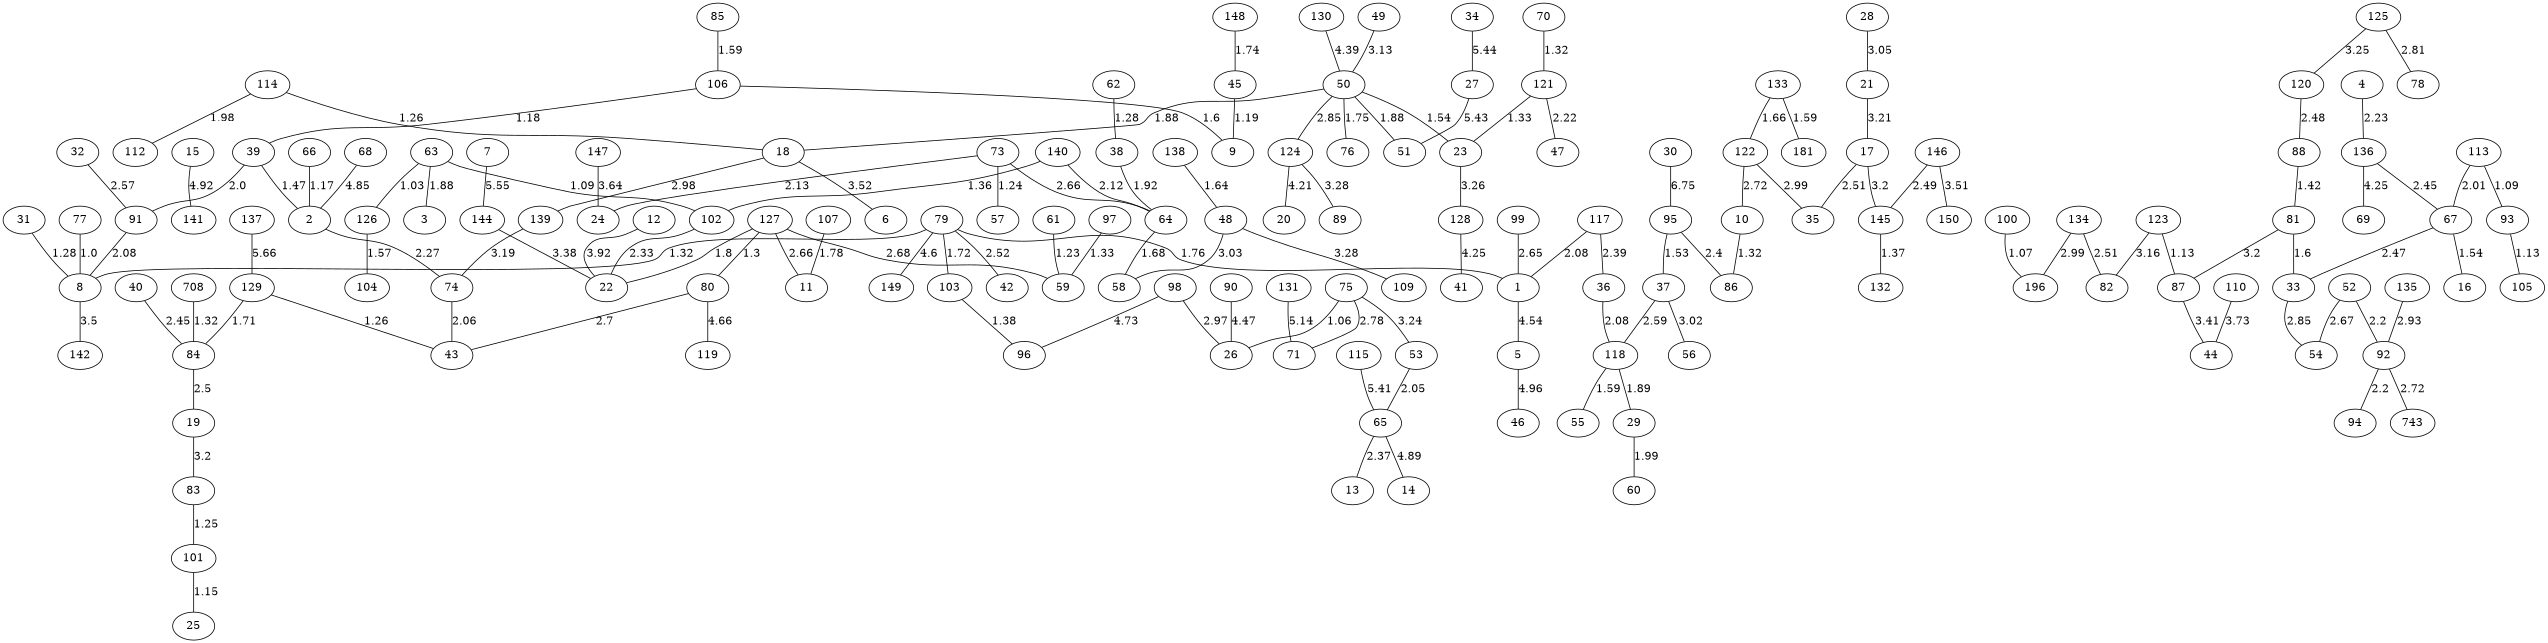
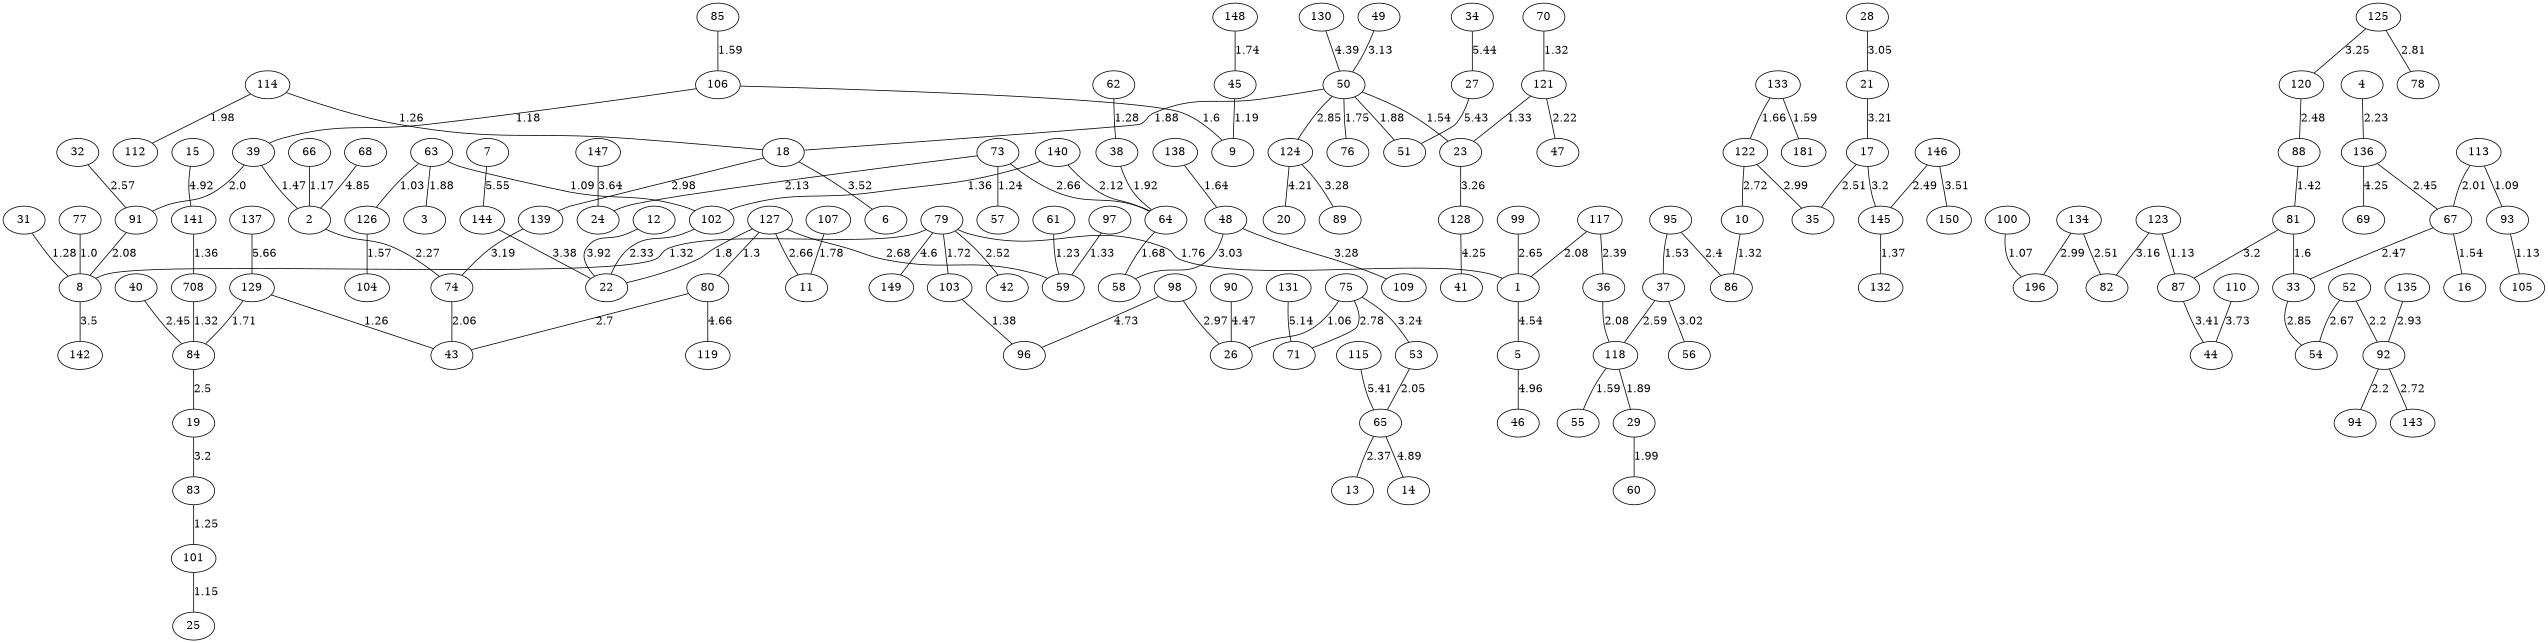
(1671, 152) -> none
none -> (194, 254)
(2413, 423) -> (2413, 423)
